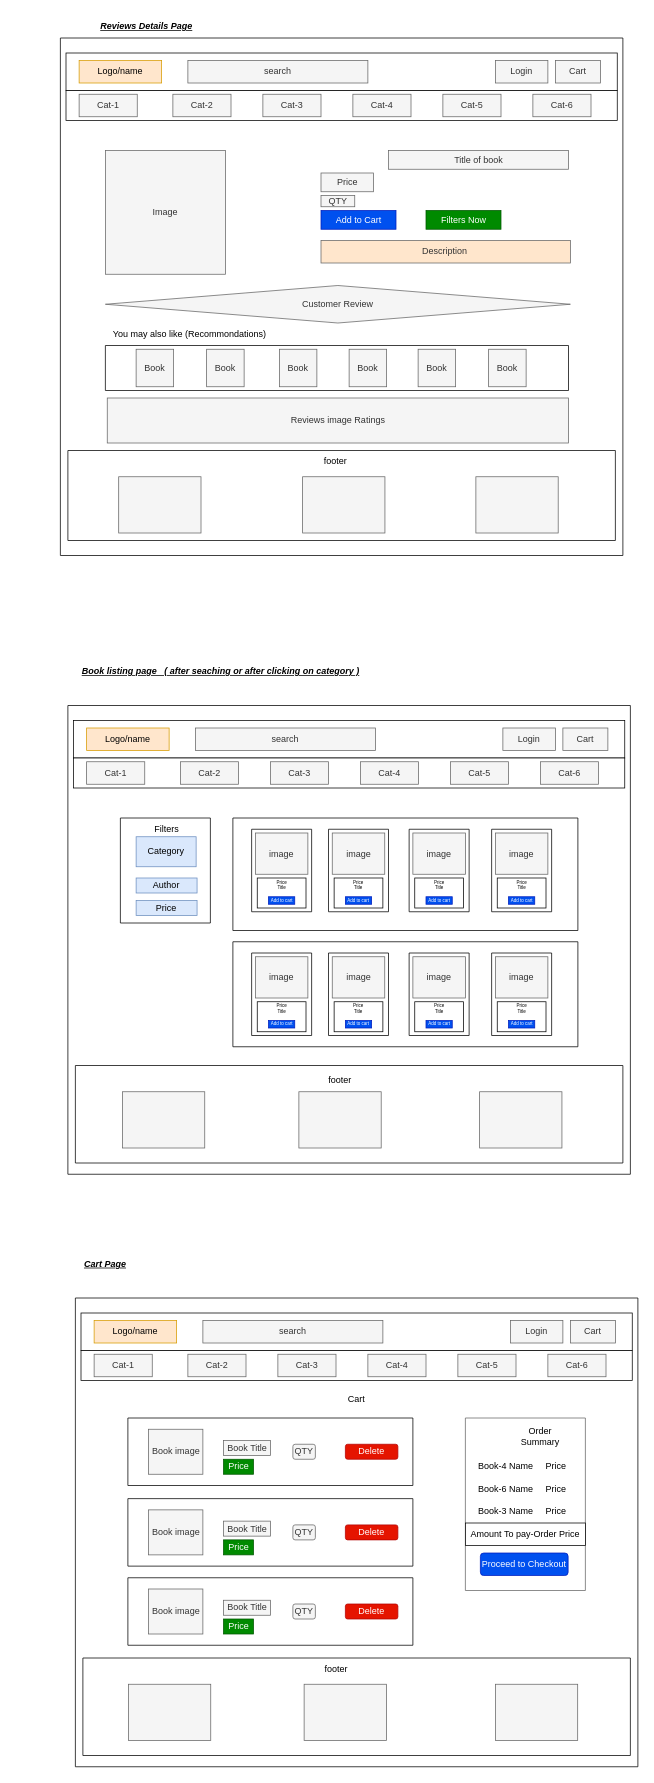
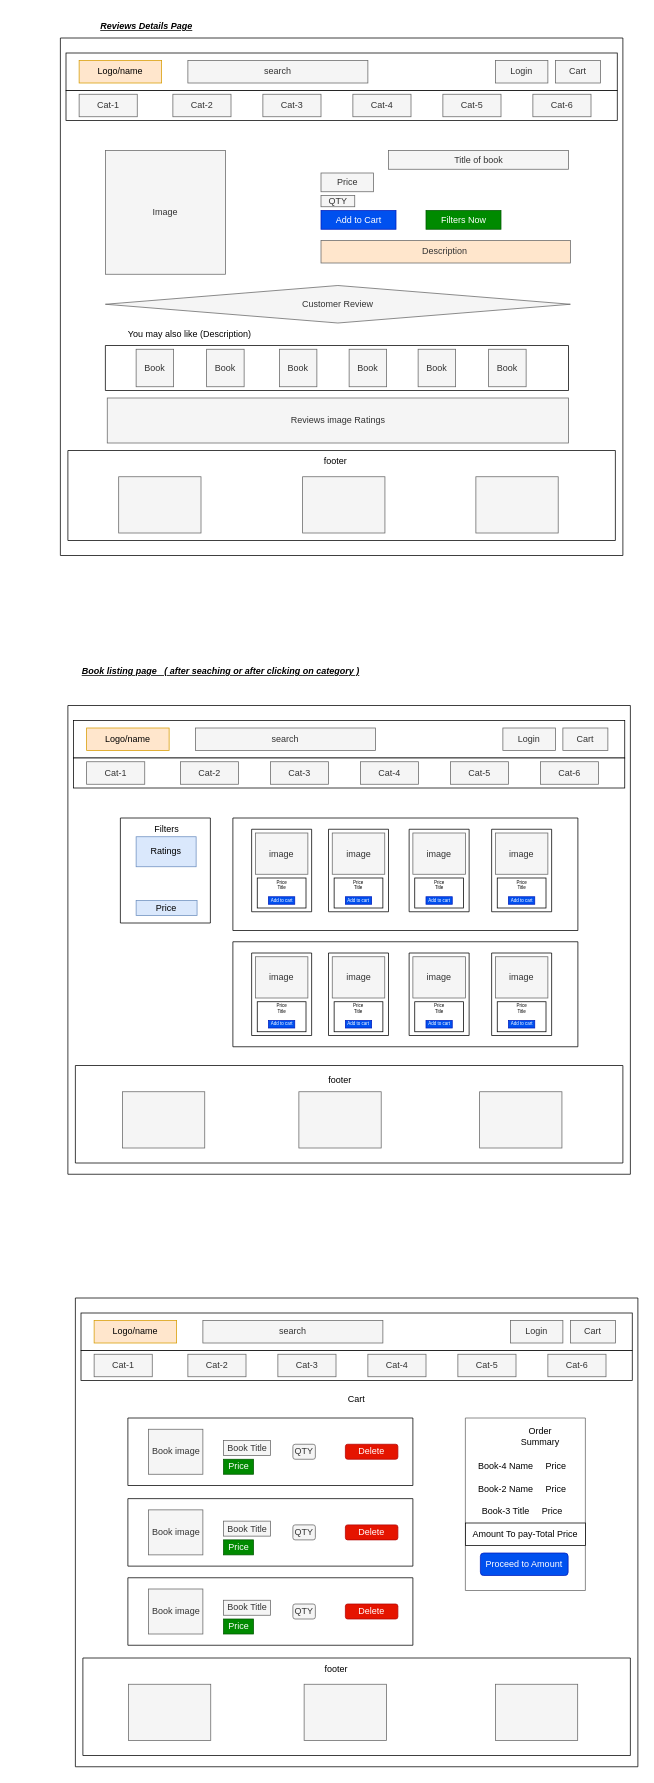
(190, 334) -> (190, 334)
(166, 852) -> (166, 852)
(167, 885) -> none
(105, 1264) -> none
(522, 1489) -> (522, 1489)
(522, 1512) -> (522, 1512)
(525, 1534) -> (525, 1534)
(524, 1564) -> (524, 1564)
